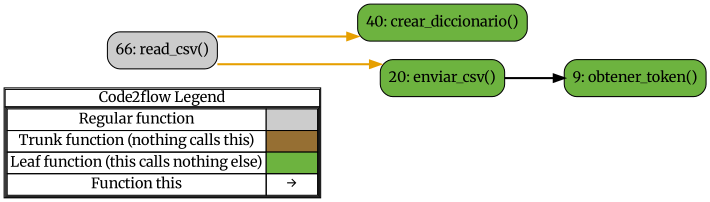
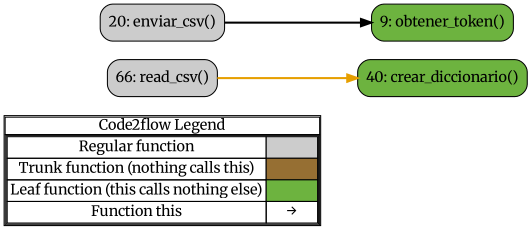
(294, 64) -> none
(442, 78) -> (162, 23)
